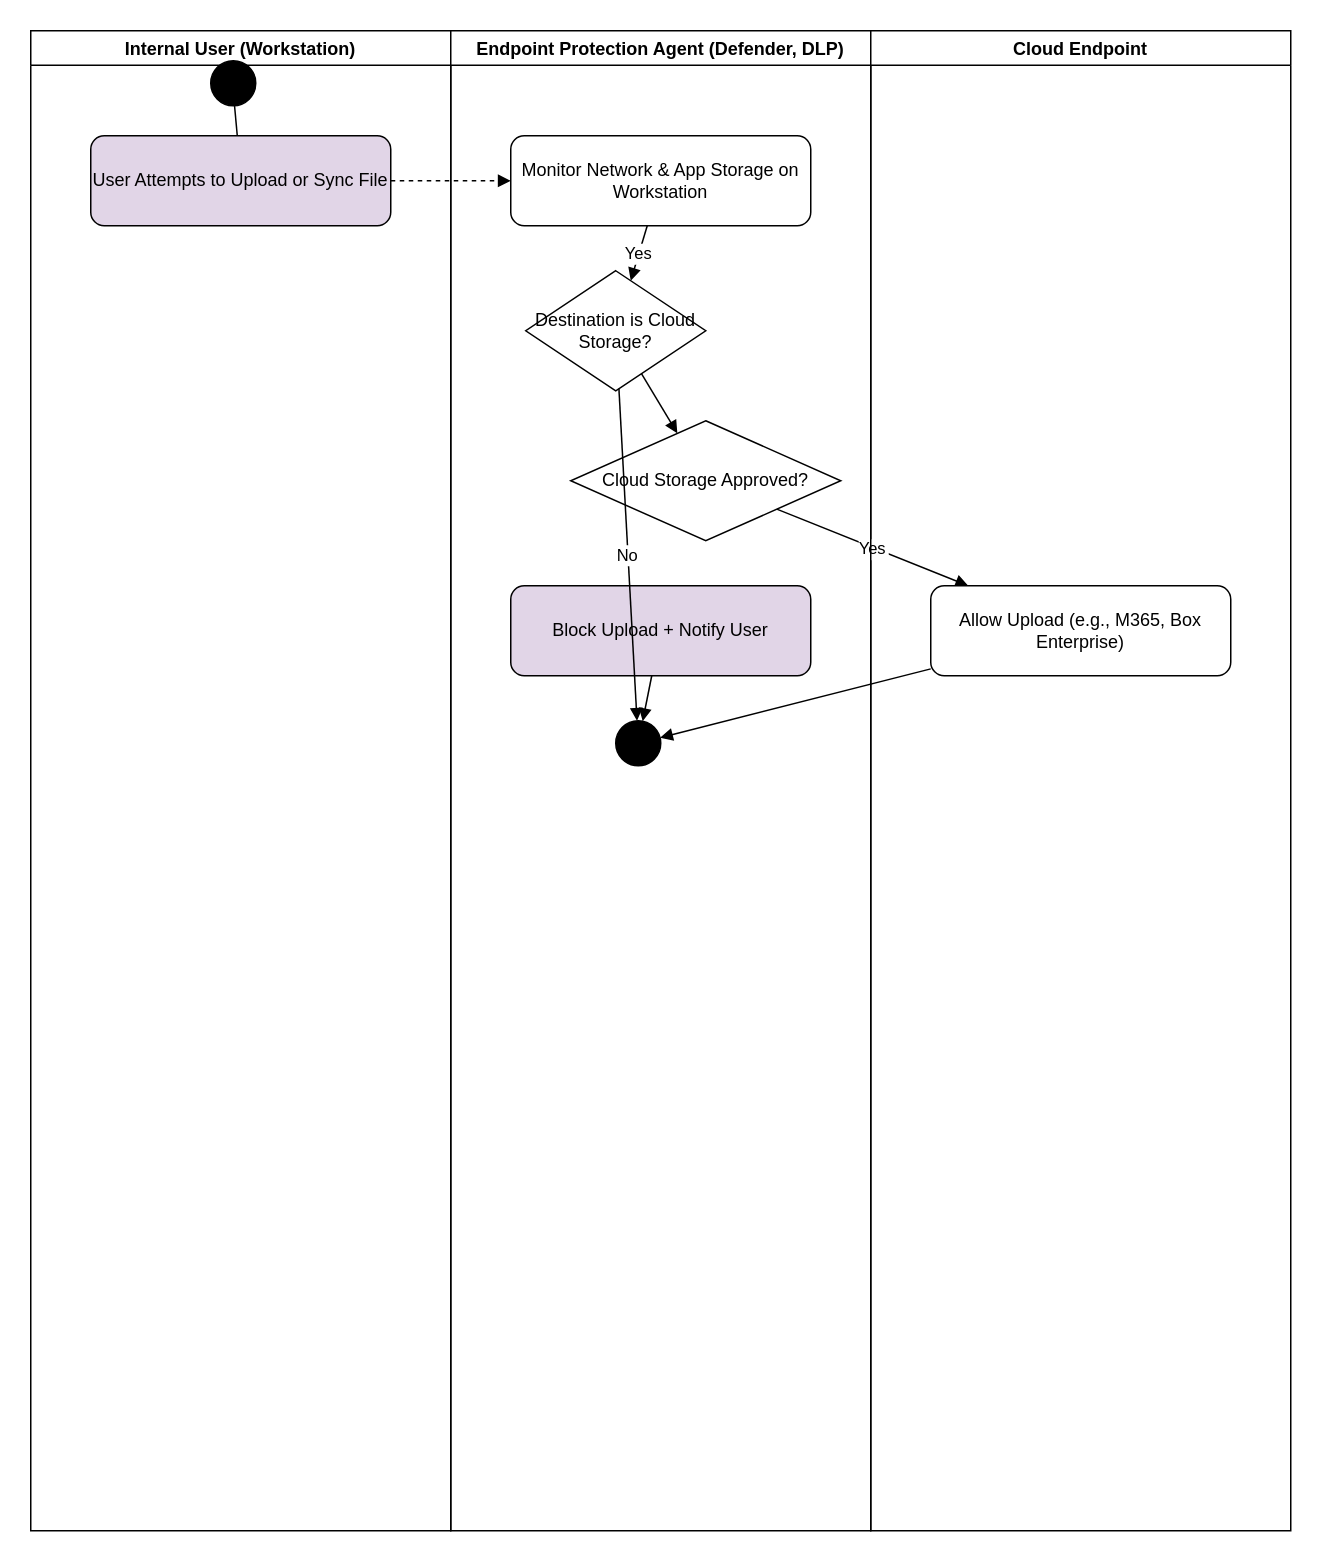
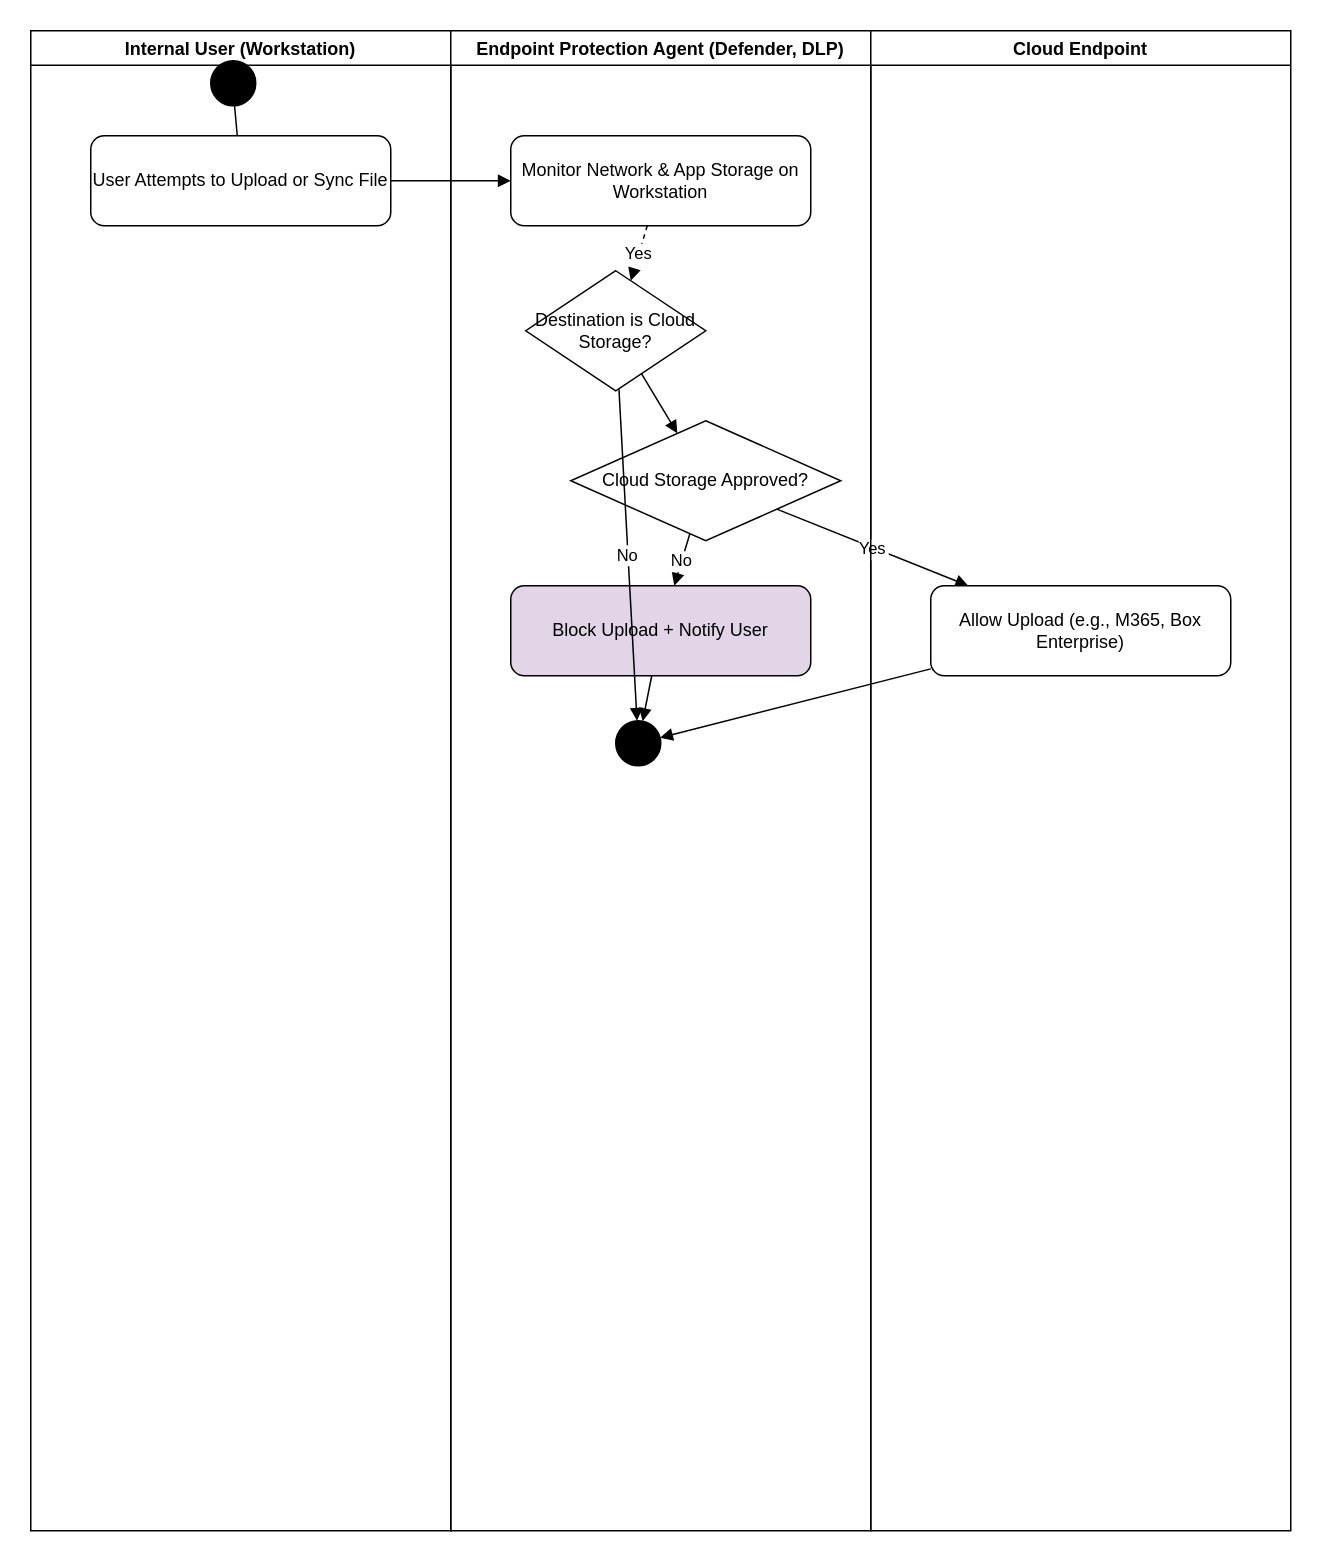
(241, 181) -> (241, 181)
(445, 181) -> (445, 181)
(644, 235) -> (644, 235)
none -> (684, 555)
